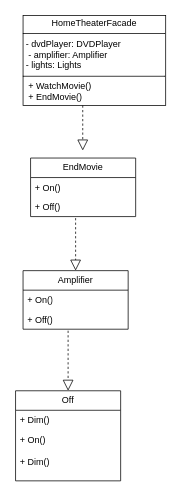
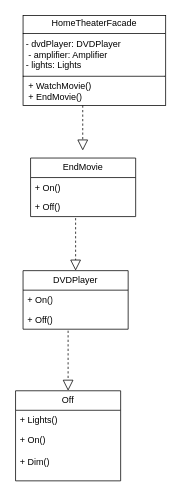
(75, 280) -> (75, 280)
(35, 421) -> (43, 421)
